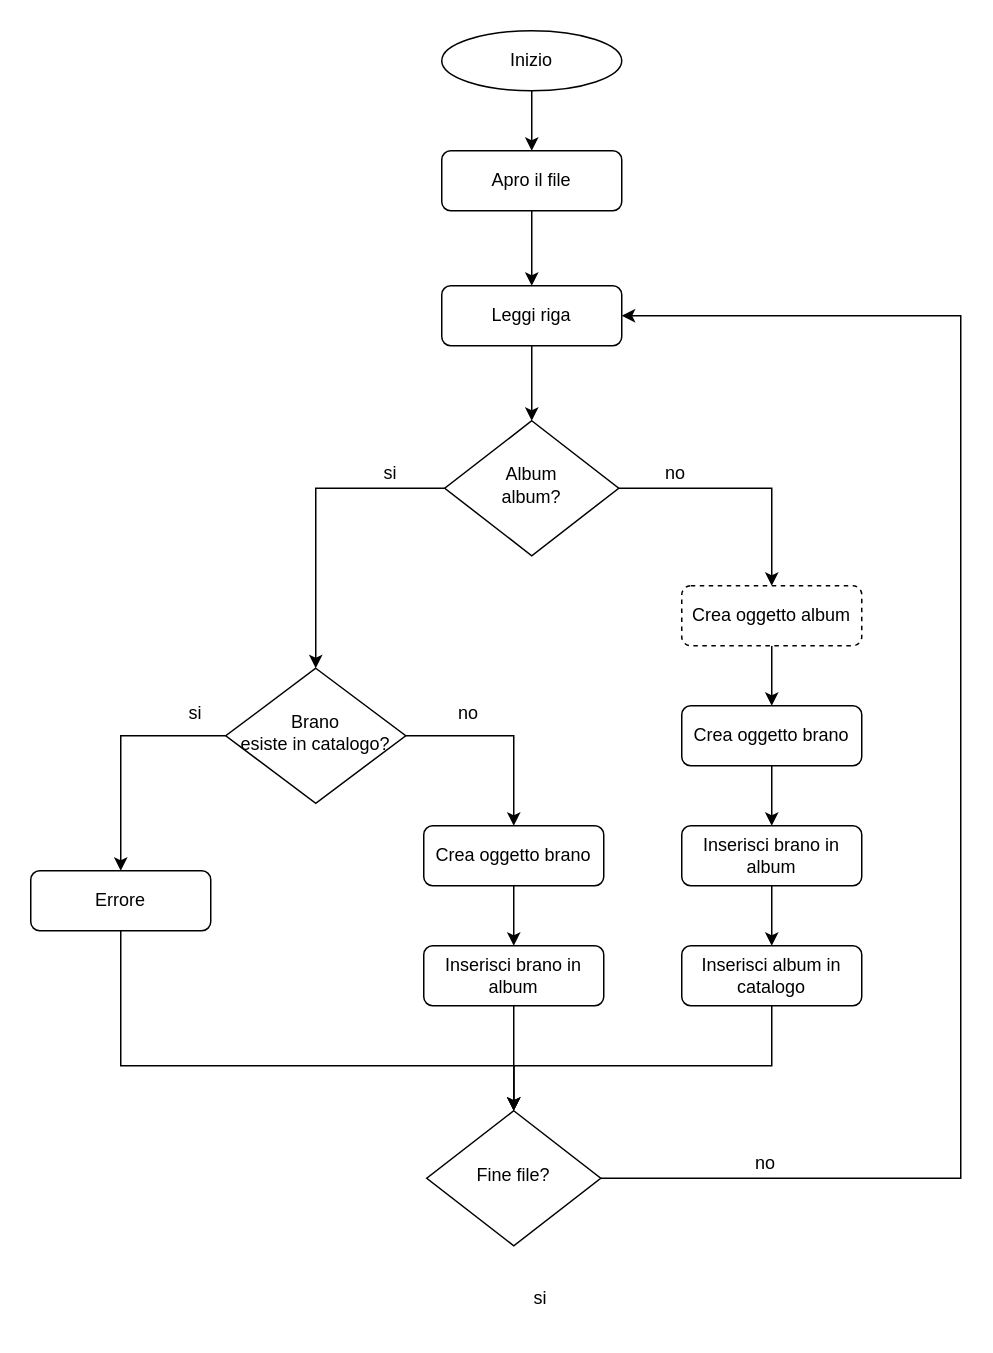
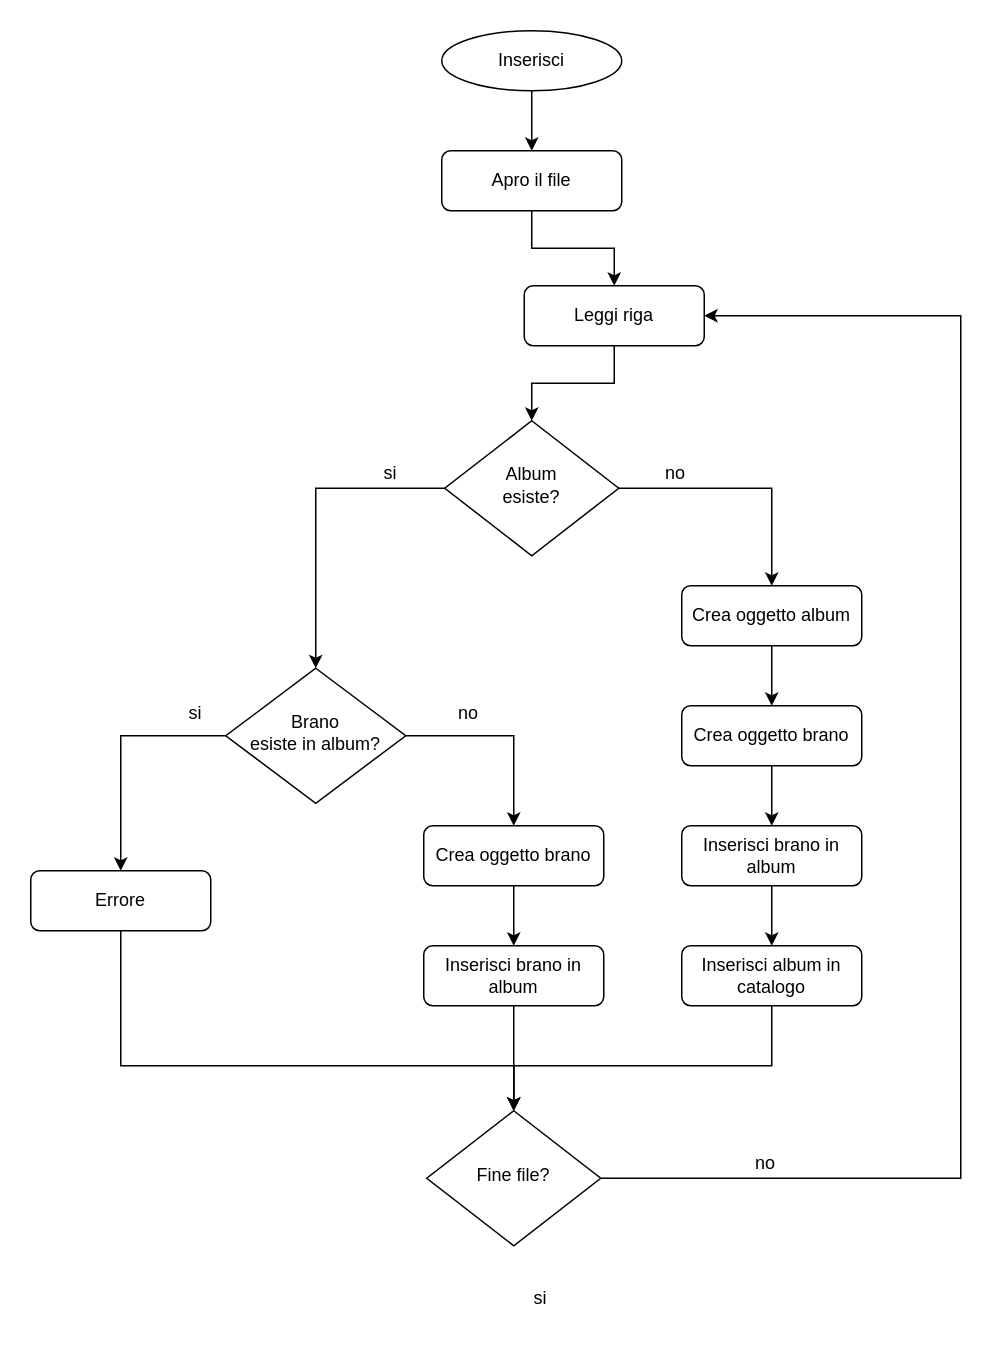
(532, 61) -> (532, 61)
(532, 316) -> (614, 316)
(532, 485) -> (532, 485)
(772, 616) -> (772, 616)
(316, 733) -> (316, 733)
